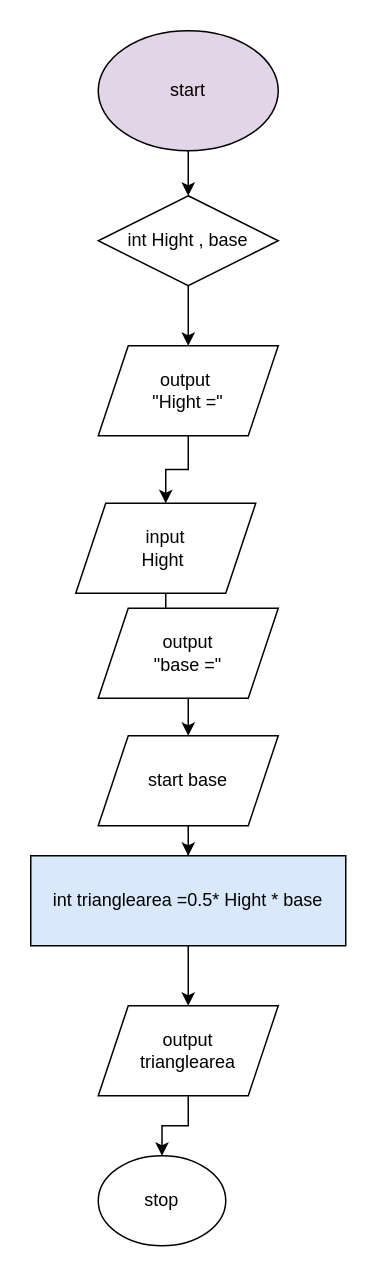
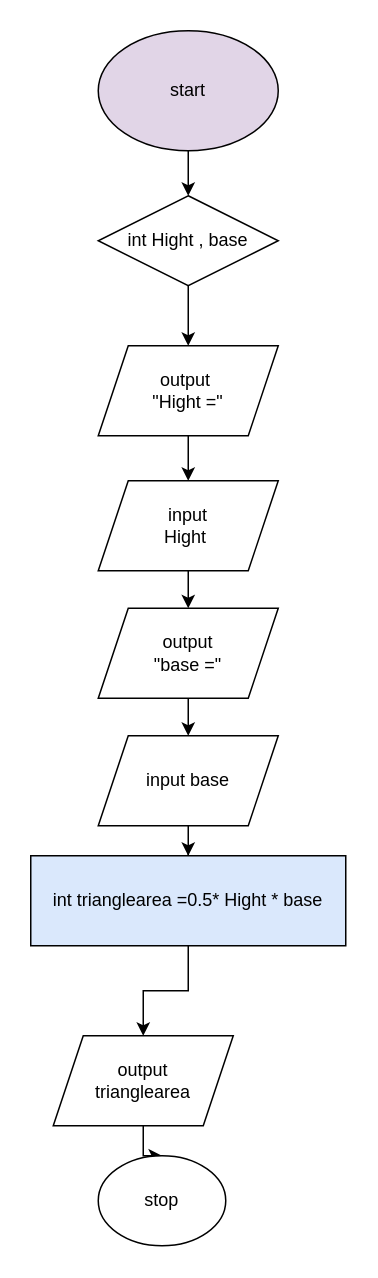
(166, 548) -> (188, 526)
(188, 781) -> (188, 781)
(188, 1051) -> (143, 1081)
